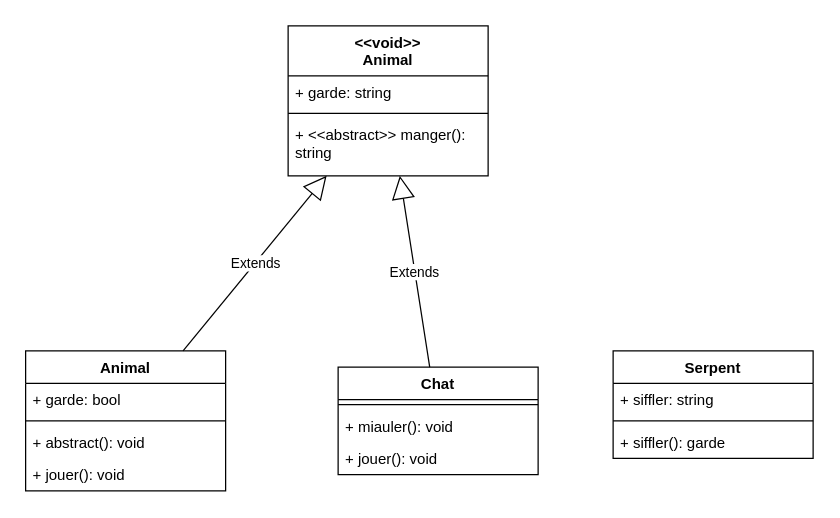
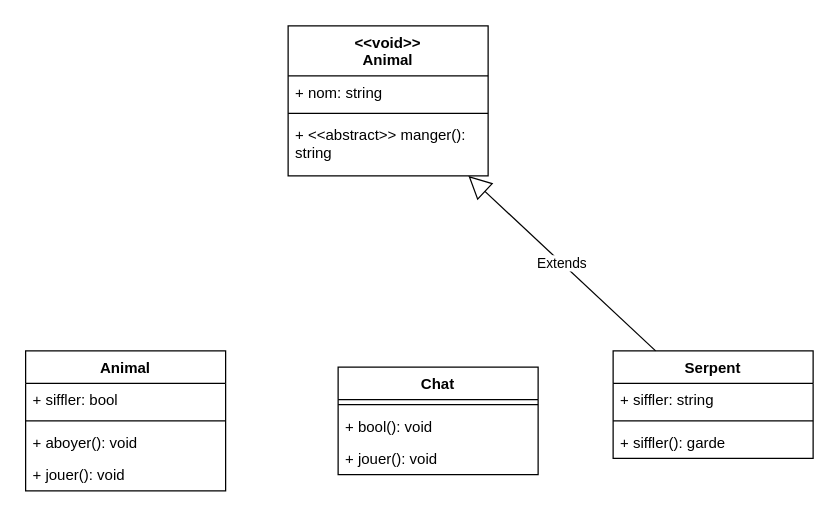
(351, 93) -> (342, 93)
none -> (571, 271)
(247, 272) -> none
(417, 282) -> none
(80, 401) -> (84, 401)
(405, 427) -> (395, 427)
(101, 443) -> (93, 443)
